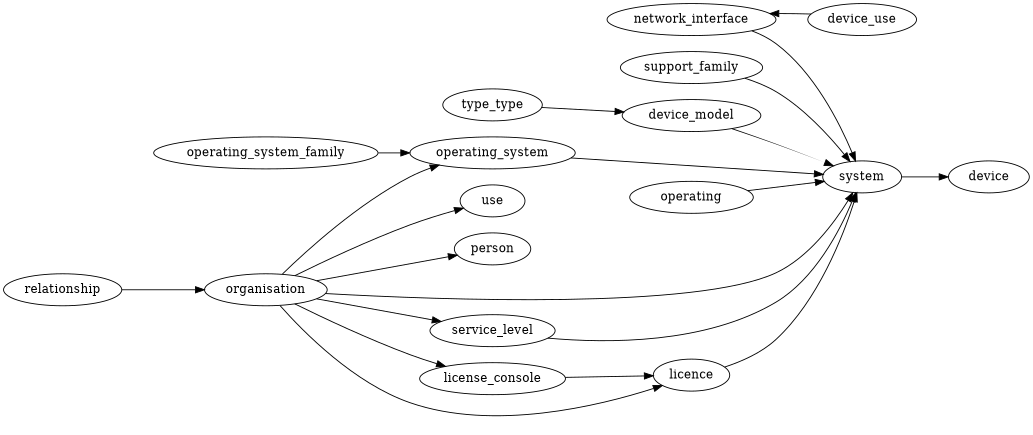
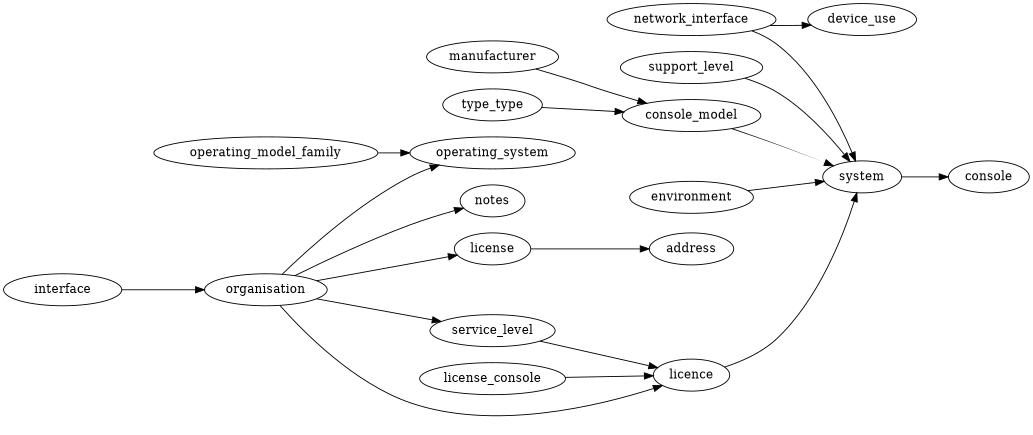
(795, 14) -> (786, 26)
none -> (493, 57)
(692, 68) -> (692, 68)
(692, 116) -> (692, 116)
(266, 153) -> (266, 153)
(693, 166) -> none
(989, 177) -> (989, 177)
(692, 197) -> (692, 197)
(493, 201) -> (493, 201)
(493, 249) -> (493, 249)
none -> (692, 249)
(63, 290) -> (63, 290)
(604, 298) -> none
(727, 323) -> (594, 353)
(365, 336) -> none
